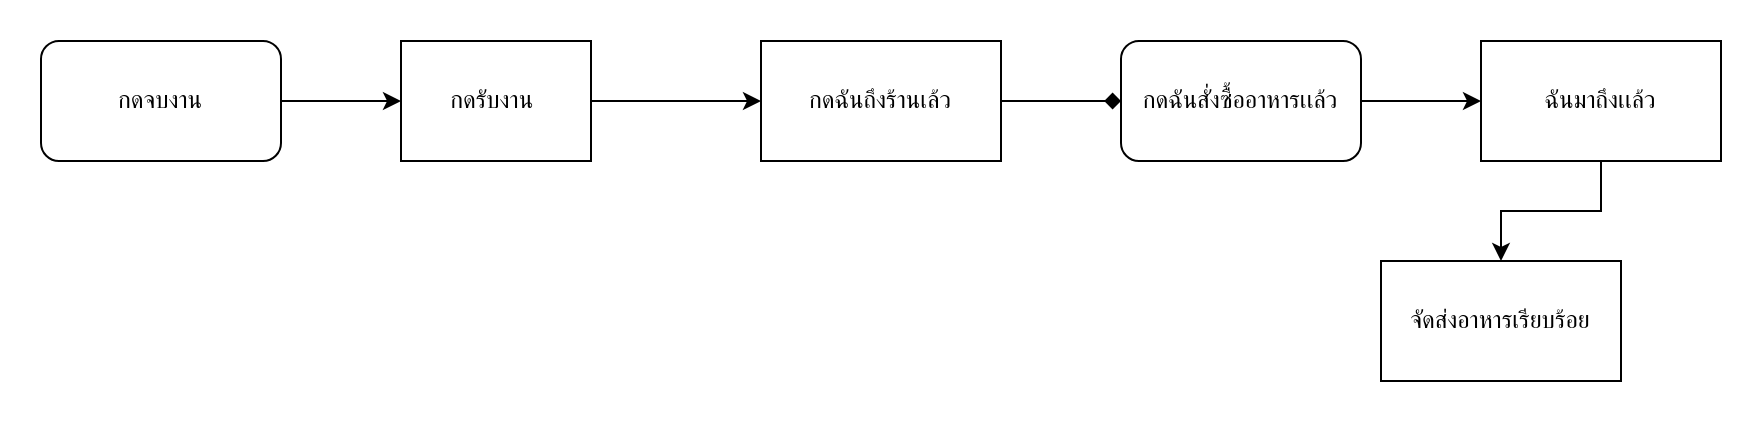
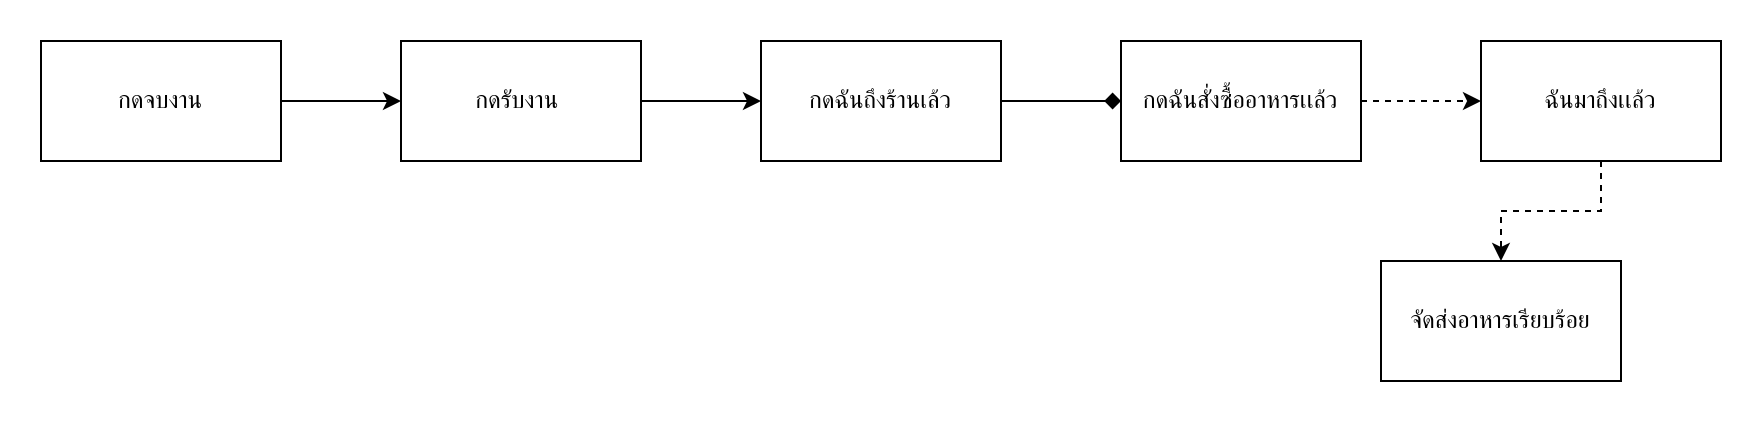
(161, 101) -> (161, 101)
(496, 101) -> (521, 101)
(1241, 101) -> (1241, 101)
(1416, 101) -> (1416, 101)
(1559, 211) -> (1559, 211)
